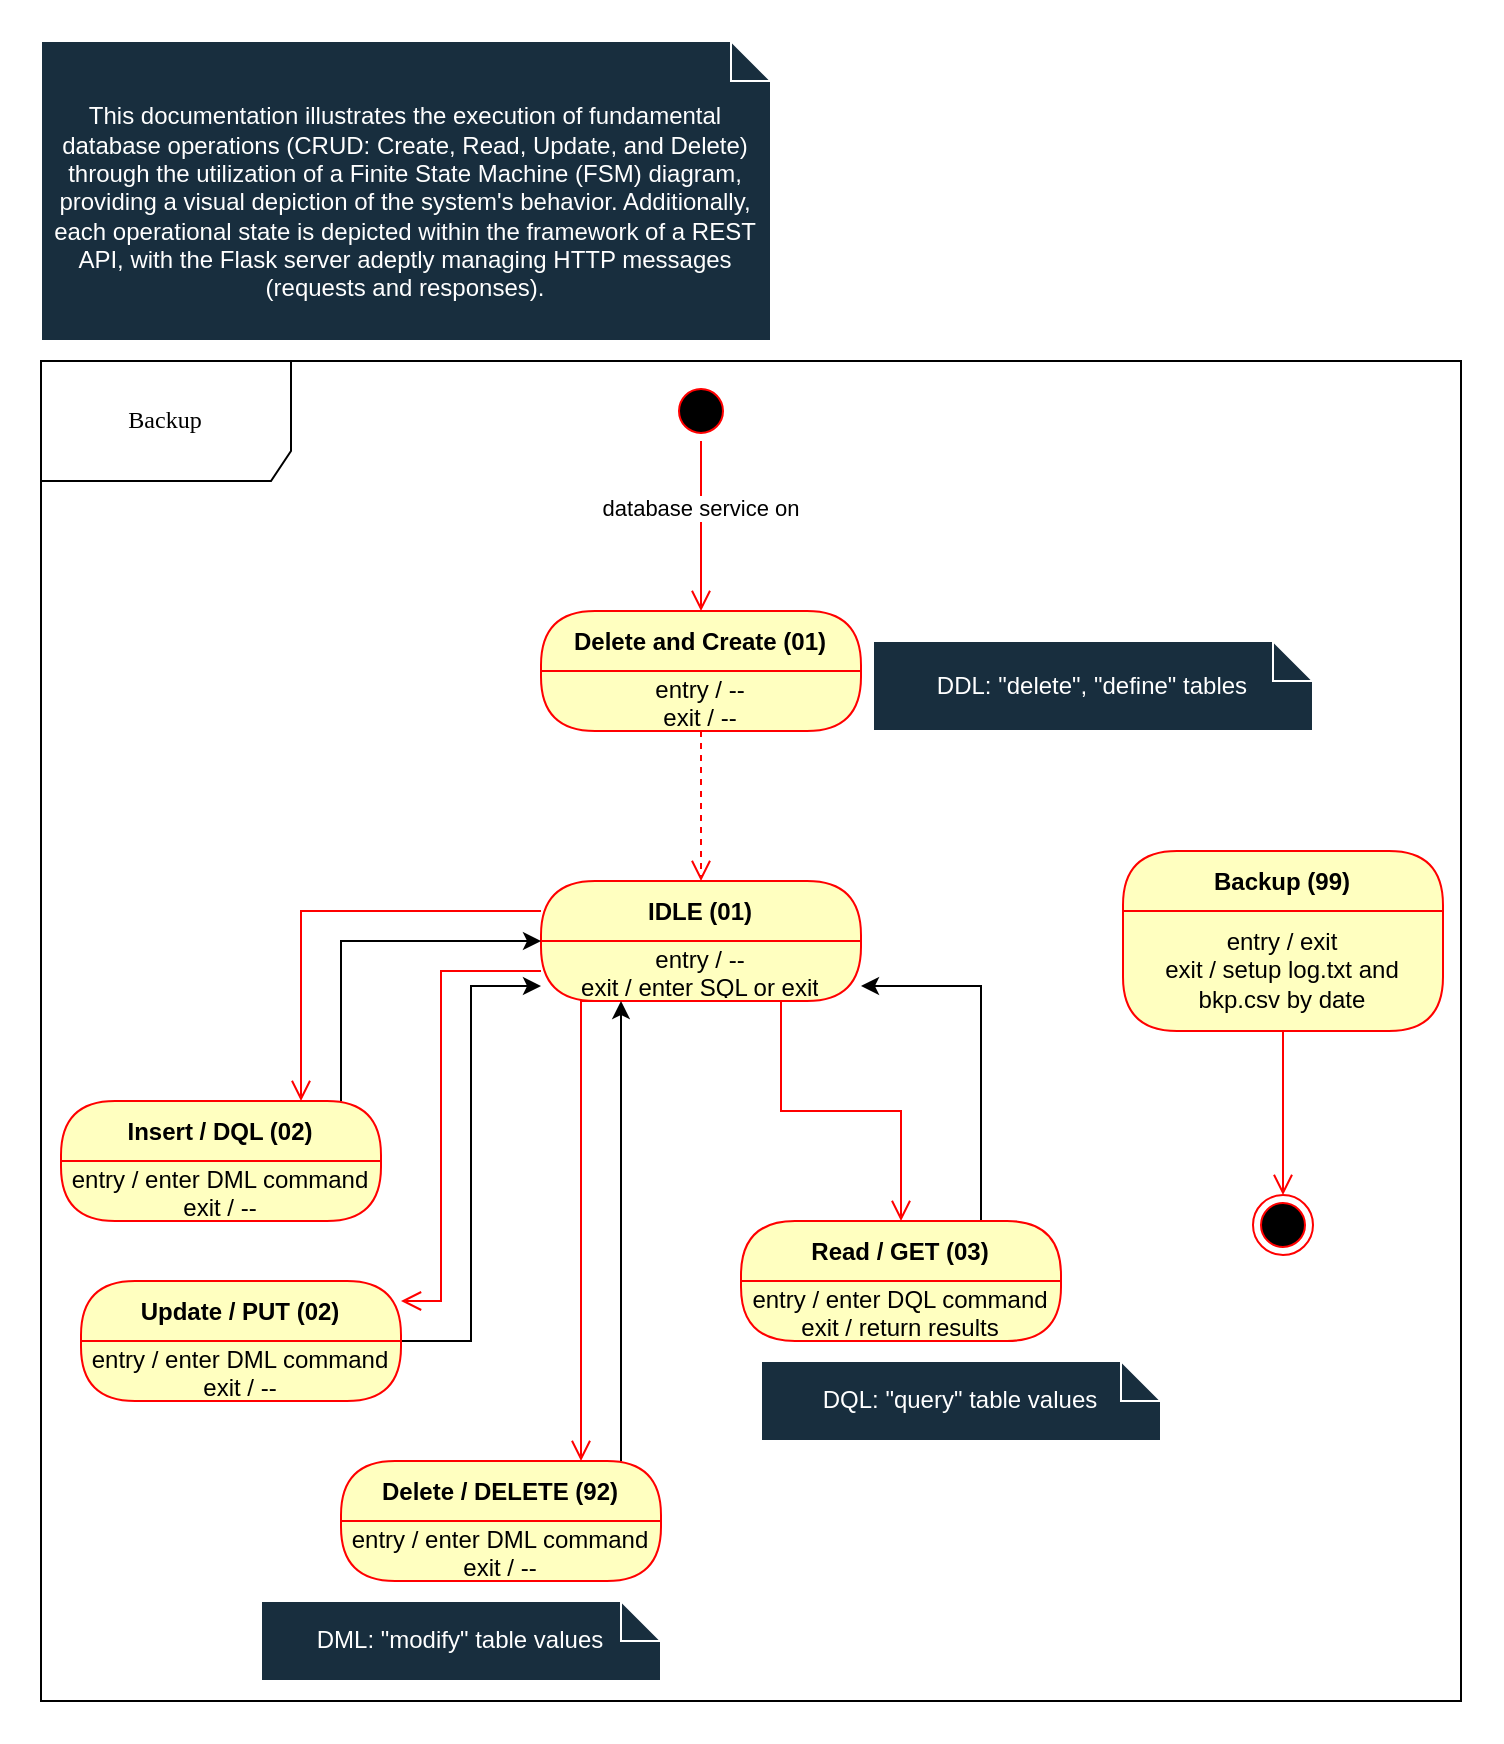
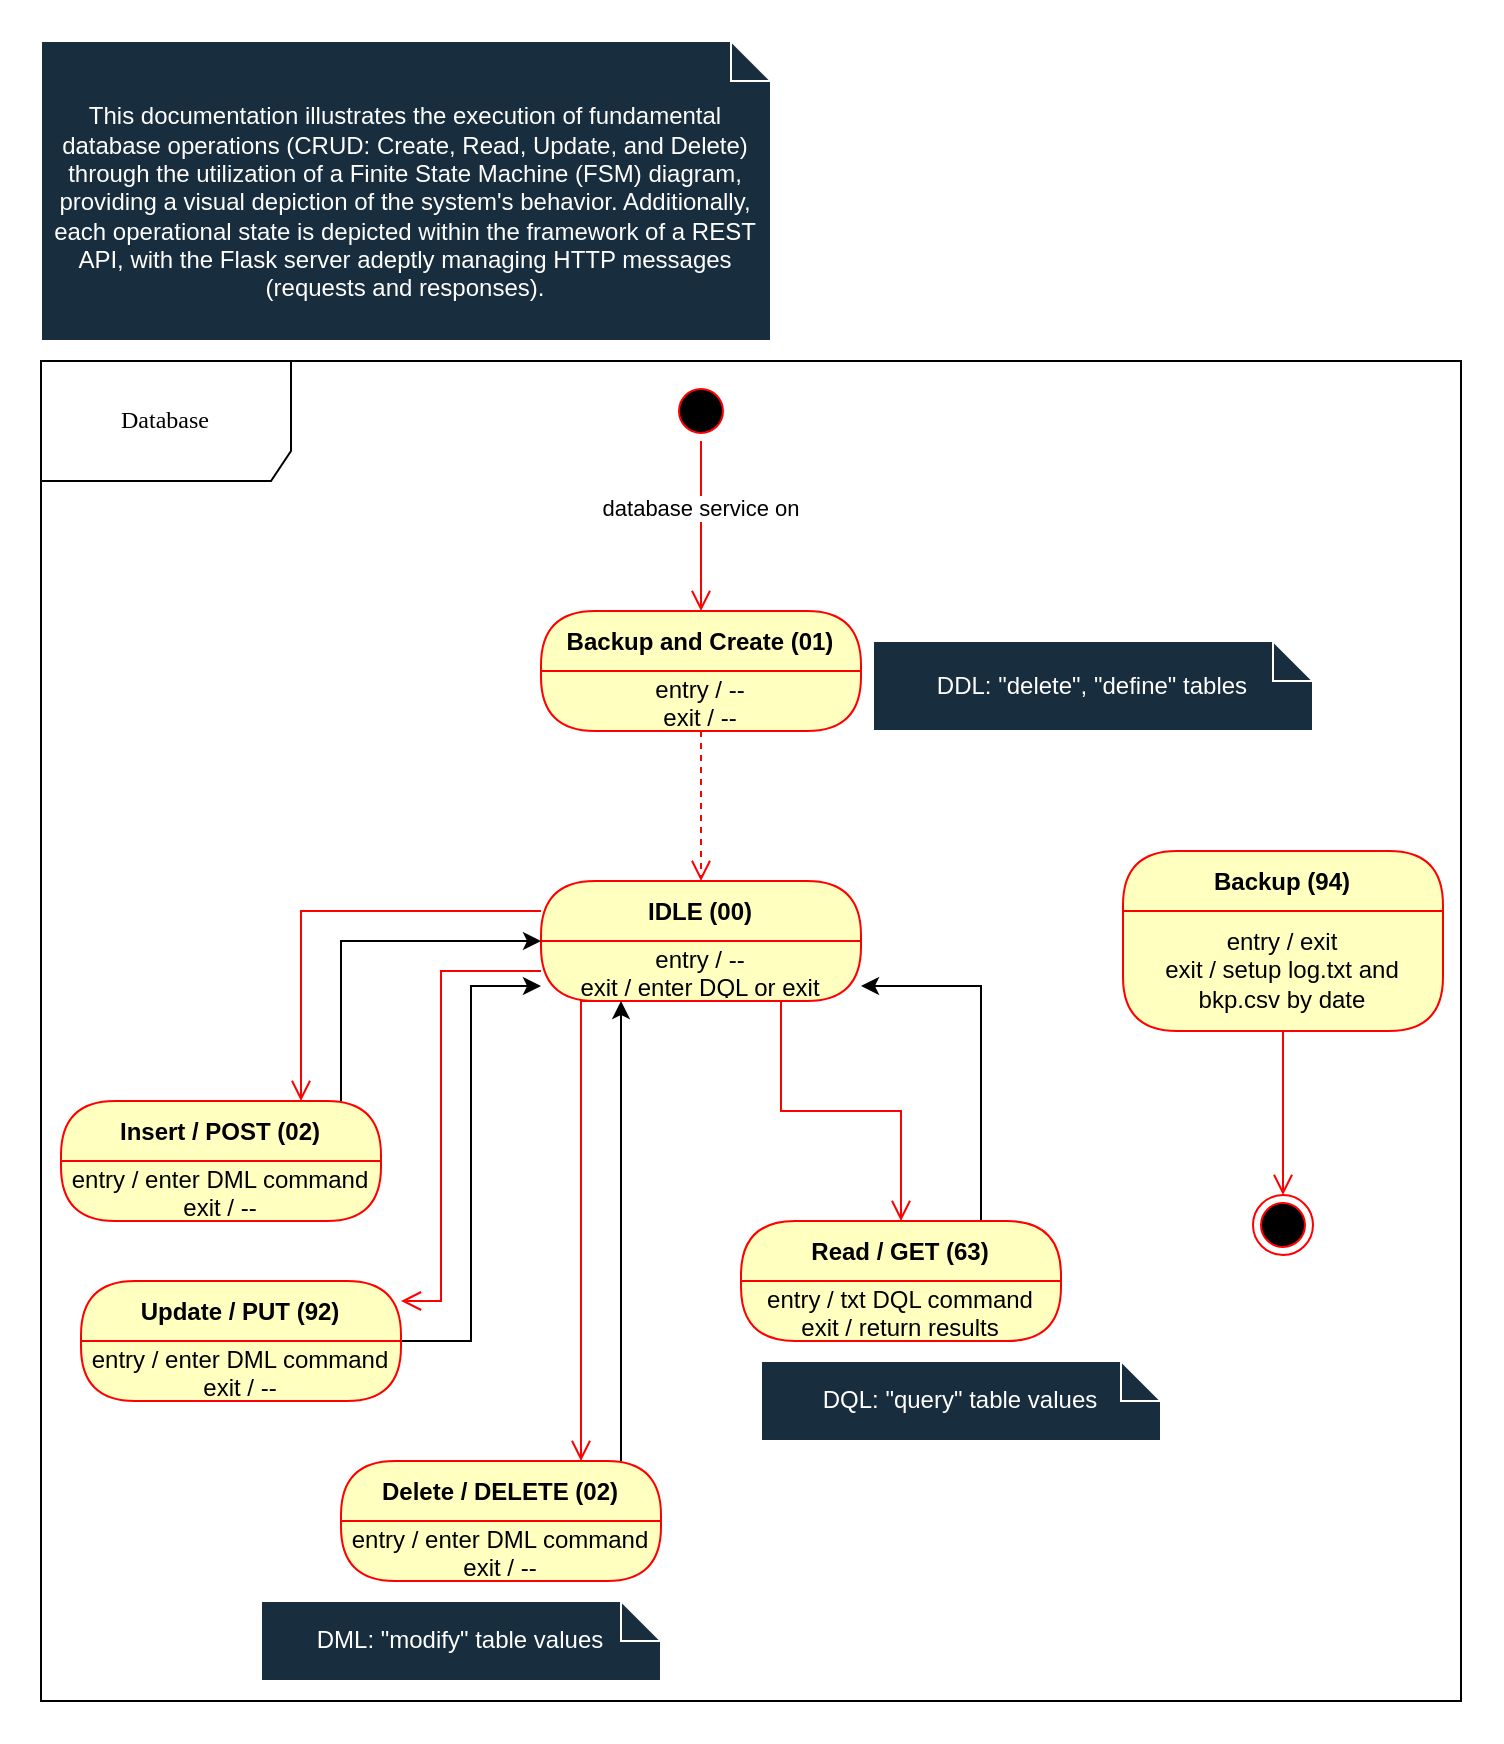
(166, 421) -> (166, 421)
(700, 642) -> (700, 642)
(1282, 882) -> (1282, 882)
(700, 912) -> (700, 912)
(701, 971) -> (701, 971)
(220, 1132) -> (220, 1132)
(900, 1252) -> (900, 1252)
(901, 1311) -> (901, 1311)
(240, 1312) -> (240, 1312)
(500, 1492) -> (500, 1492)
